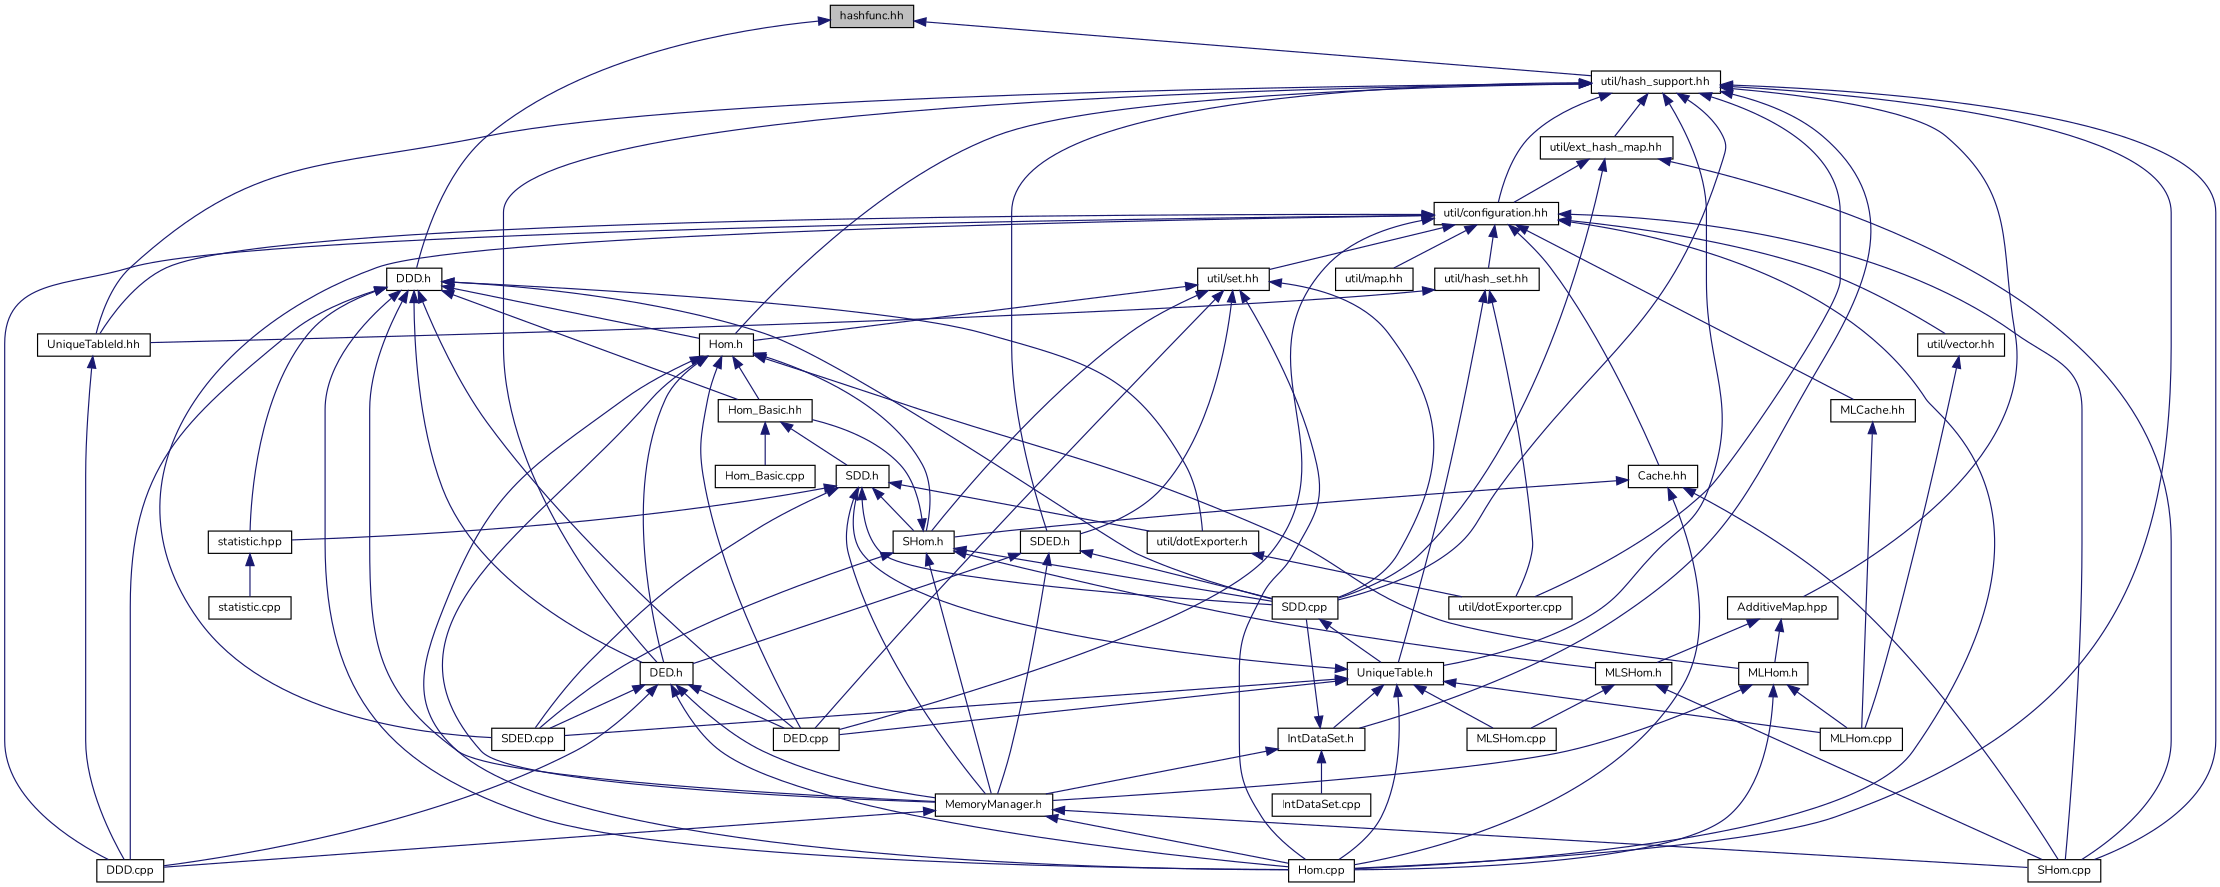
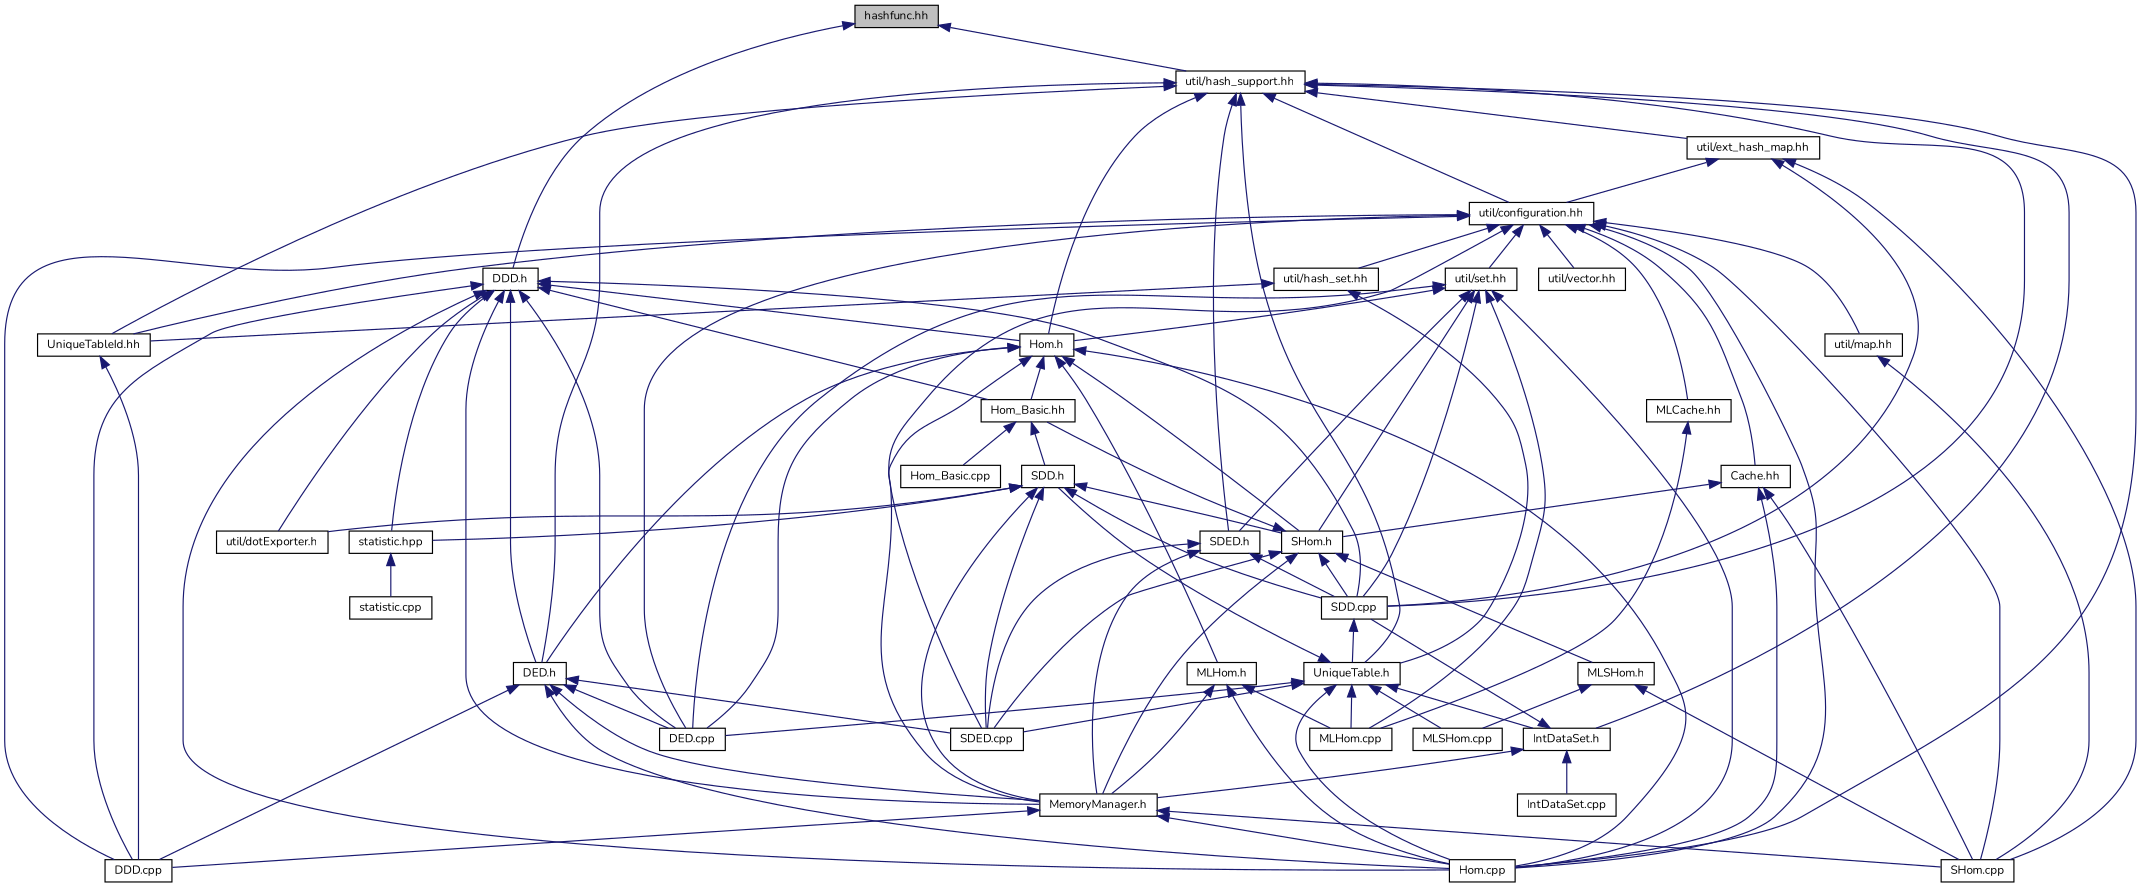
(2216, 306) -> (2074, 596)
(1915, 549) -> (1536, 547)
(1510, 608) -> none
(1783, 608) -> none
(851, 610) -> (1045, 591)
